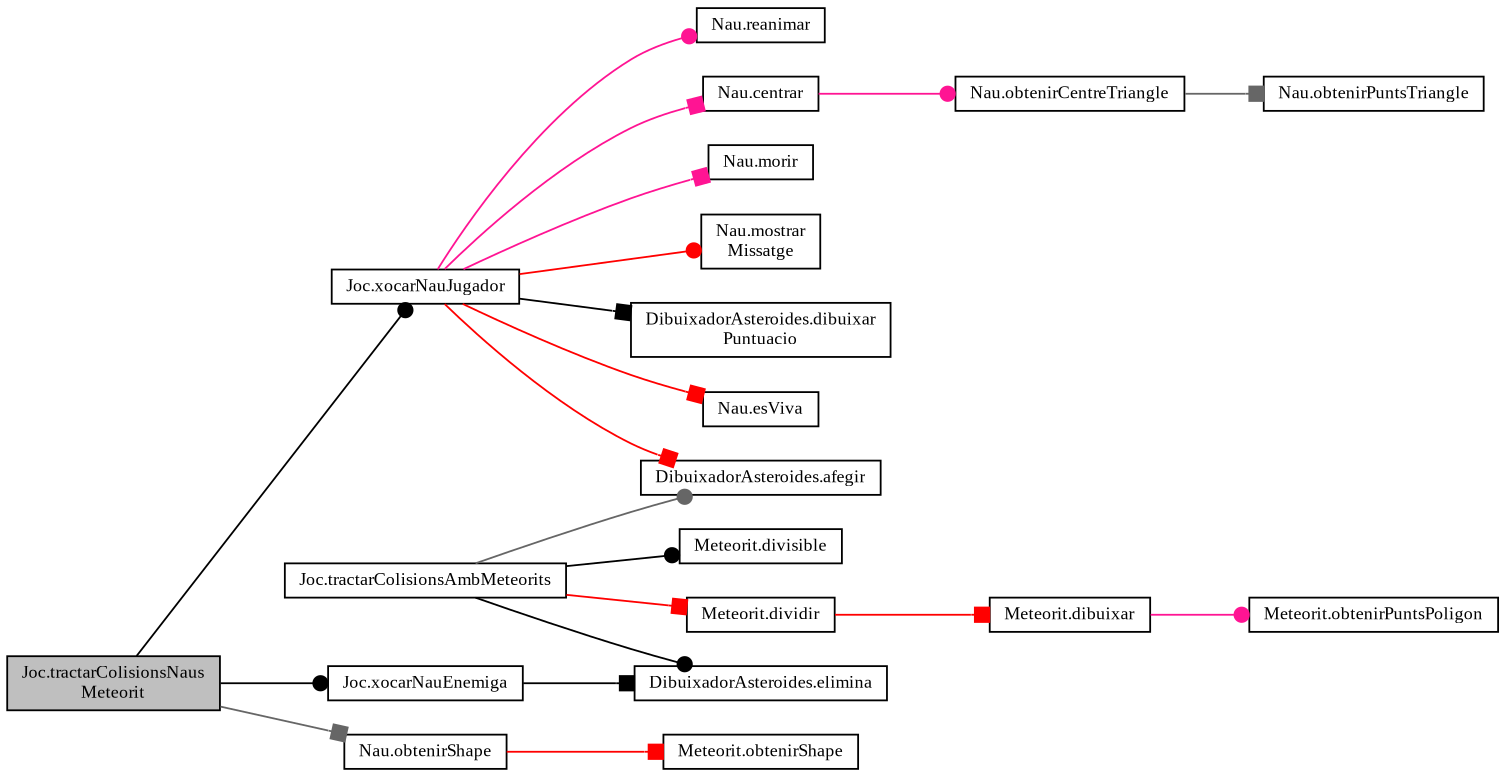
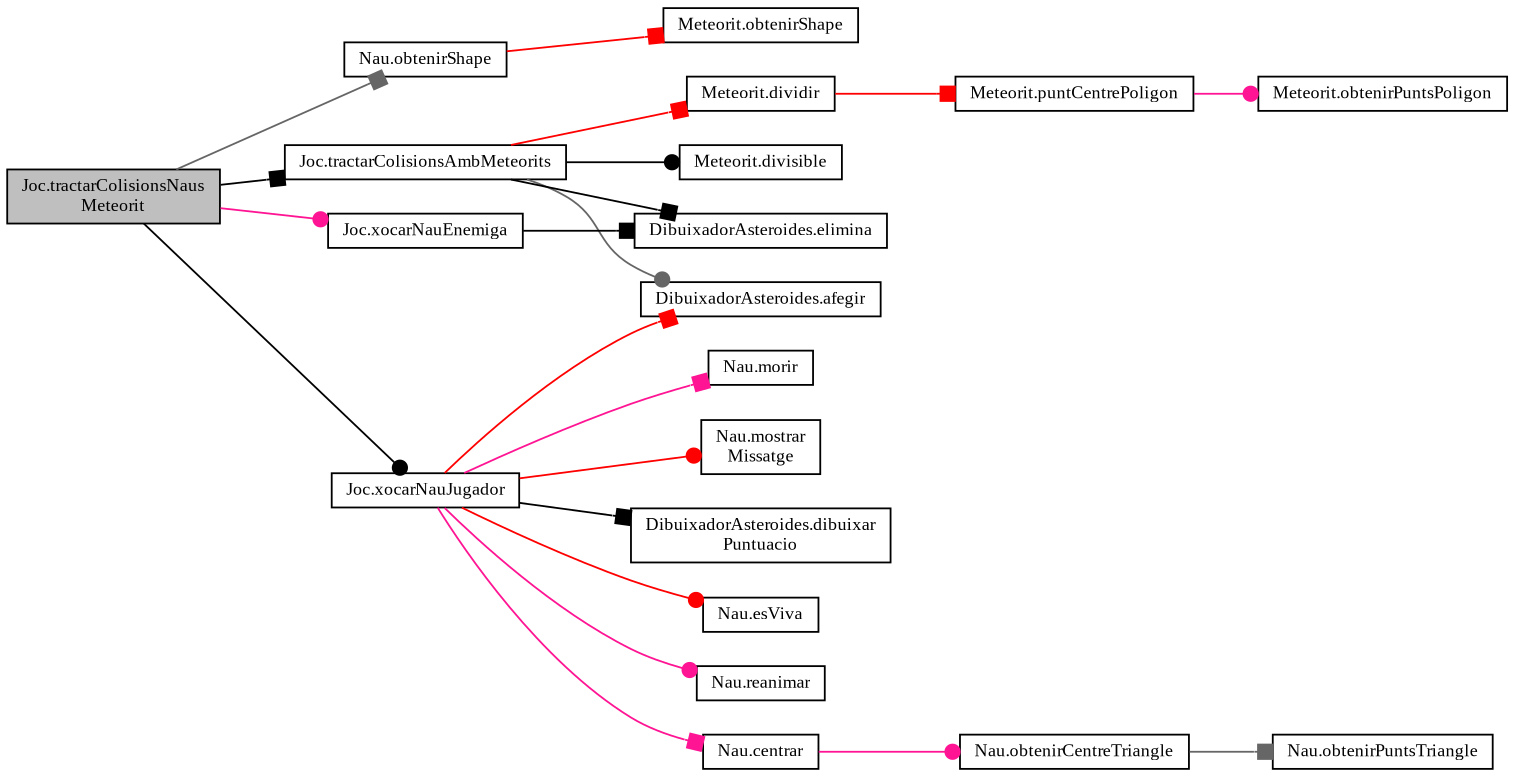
none -> (243, 182)
(572, 353) -> (573, 558)
(1070, 615) -> (1074, 94)
(576, 632) -> (584, 195)
(267, 683) -> (267, 213)
